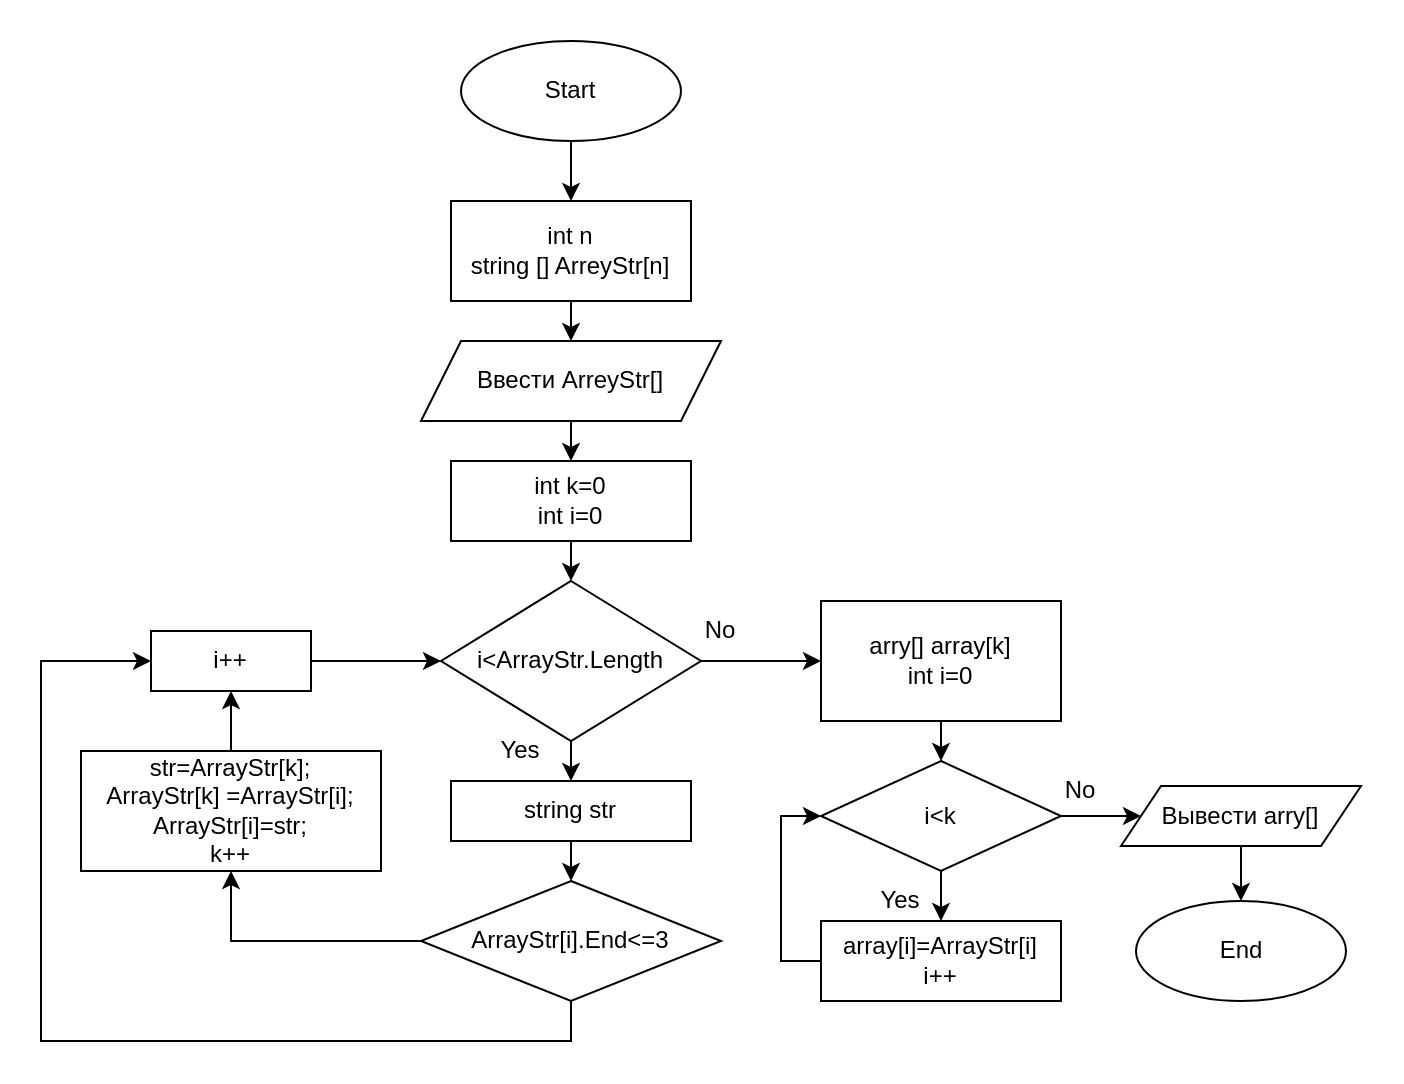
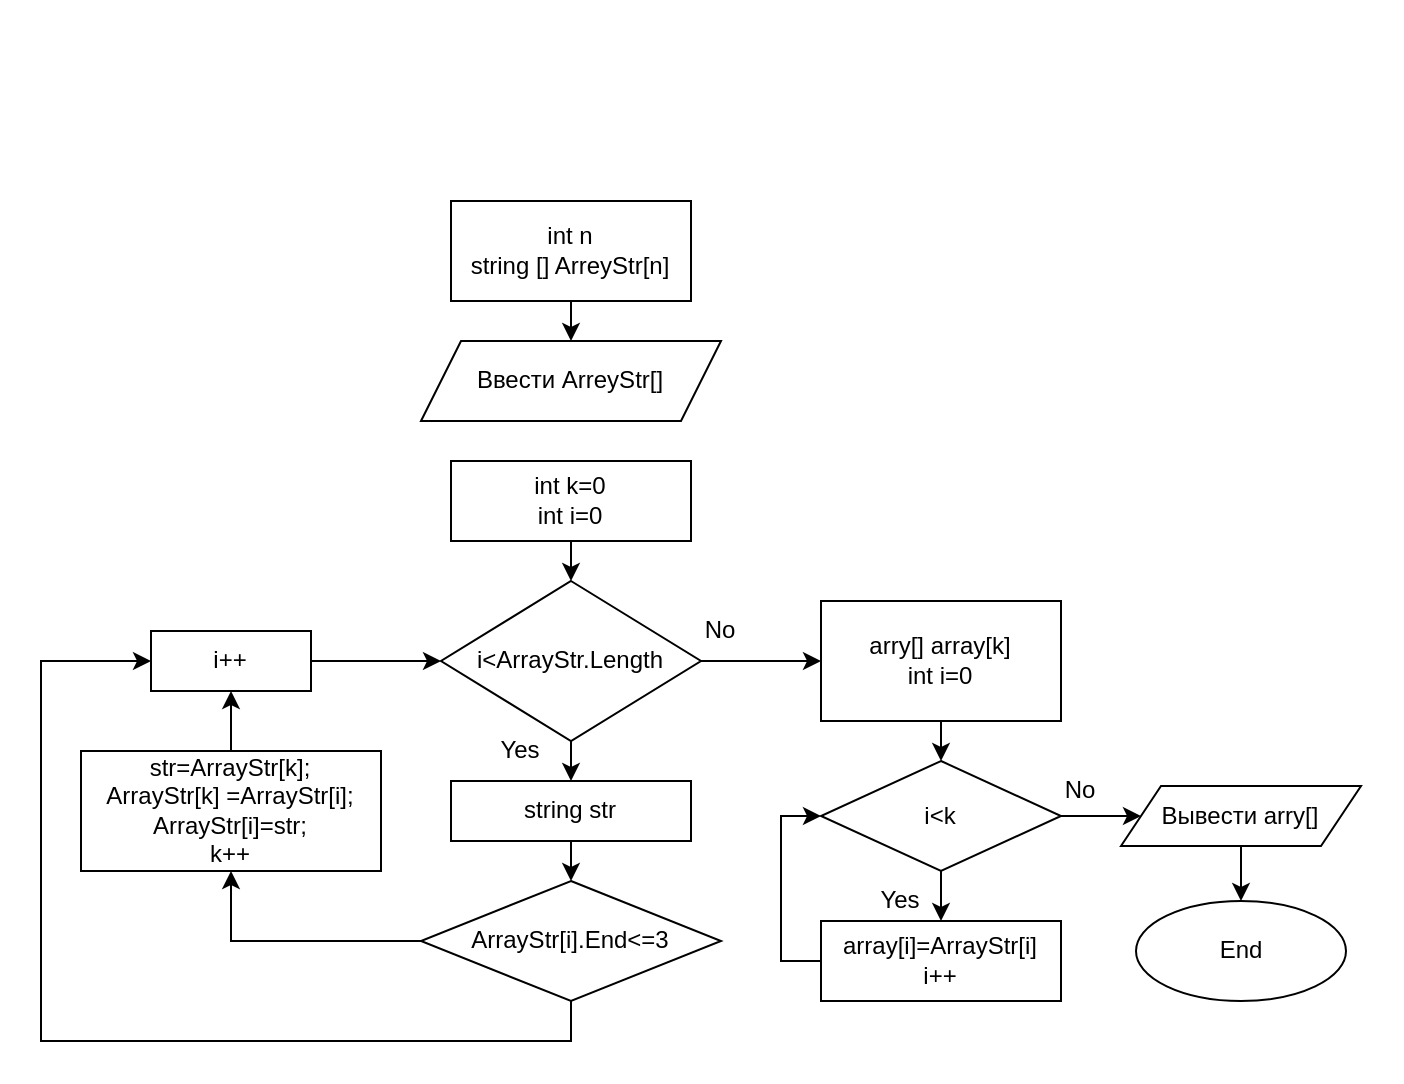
(571, 91) -> none
(571, 164) -> none
(571, 434) -> none
